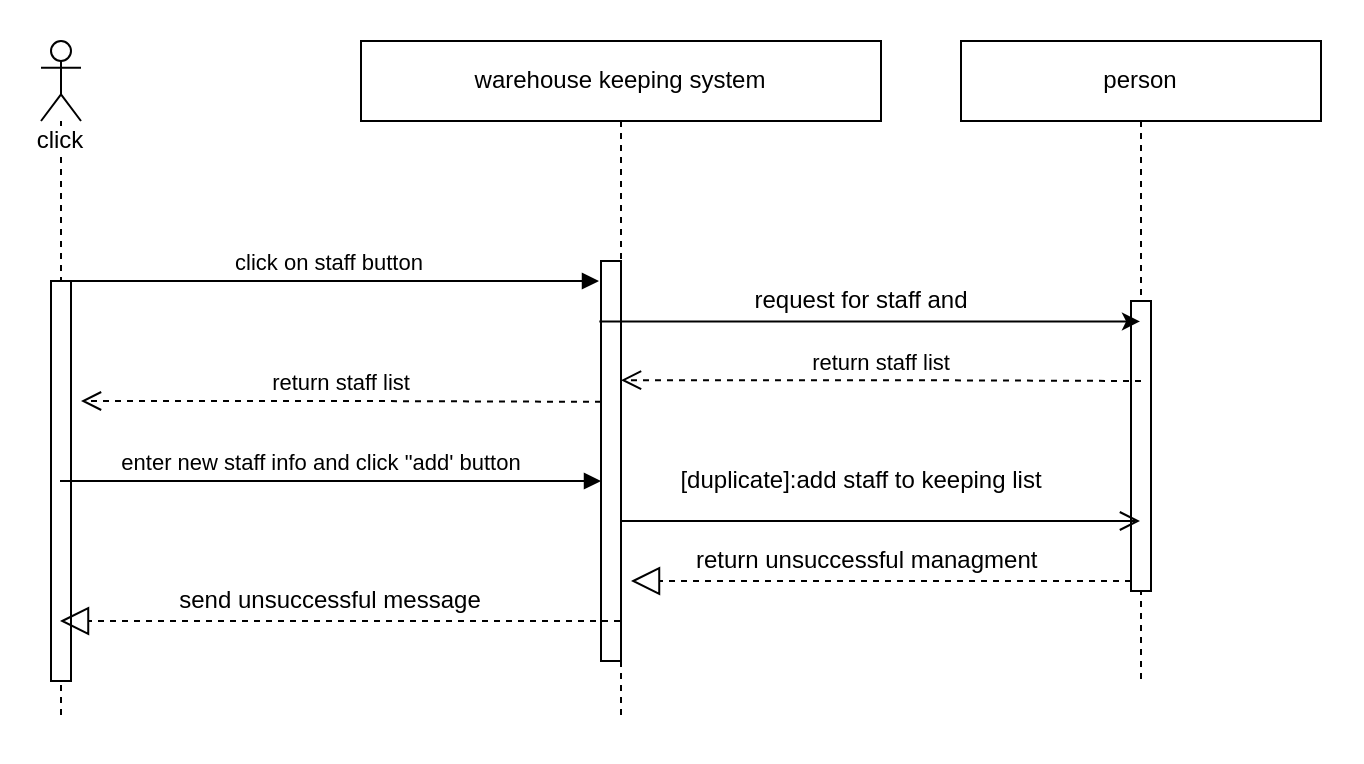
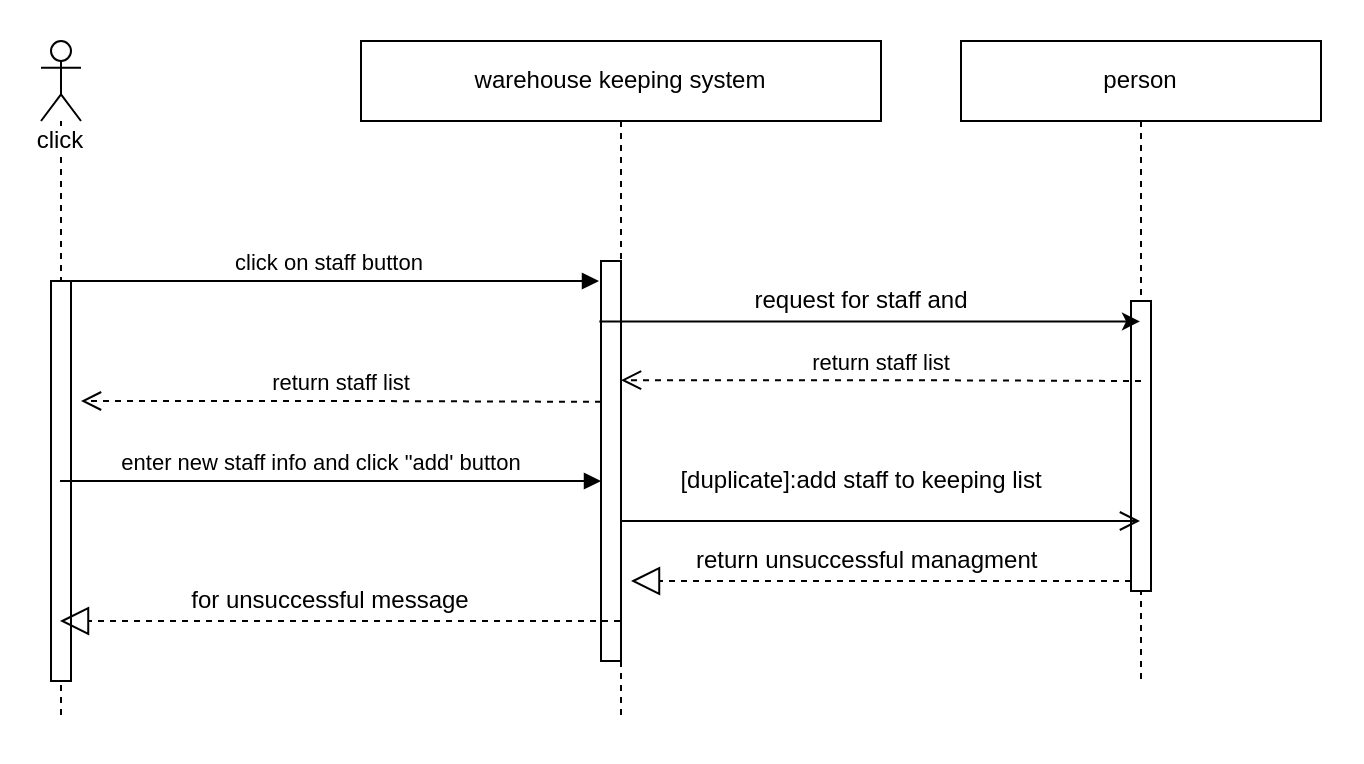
(331, 601) -> (331, 601)
